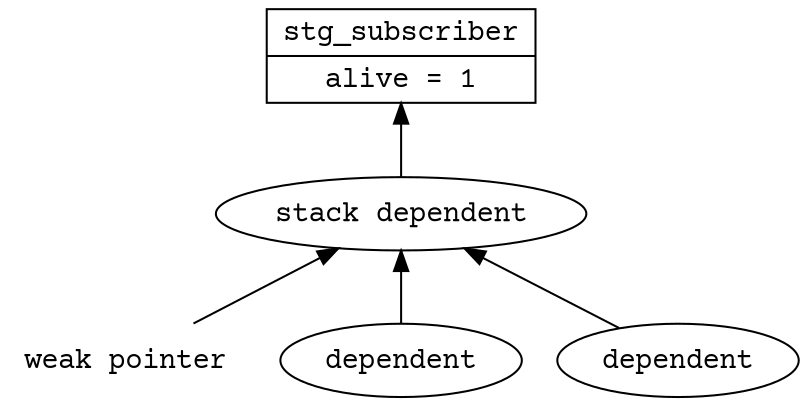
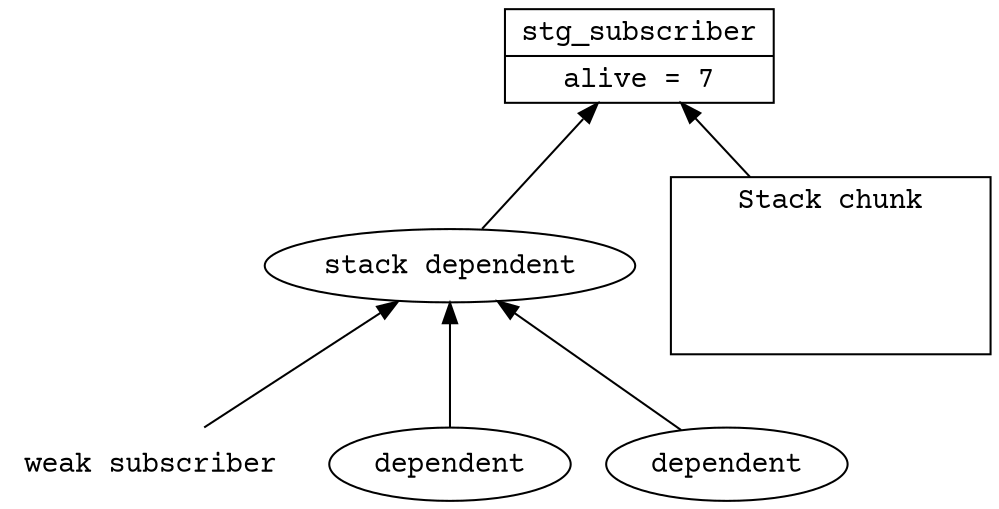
(401, 78) -> (639, 78)
none -> (831, 266)
(126, 360) -> (151, 464)
